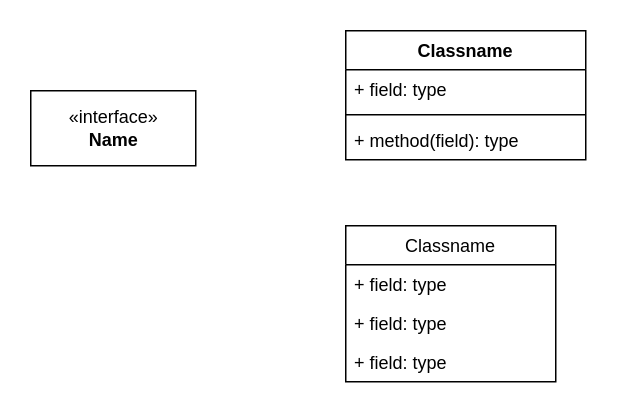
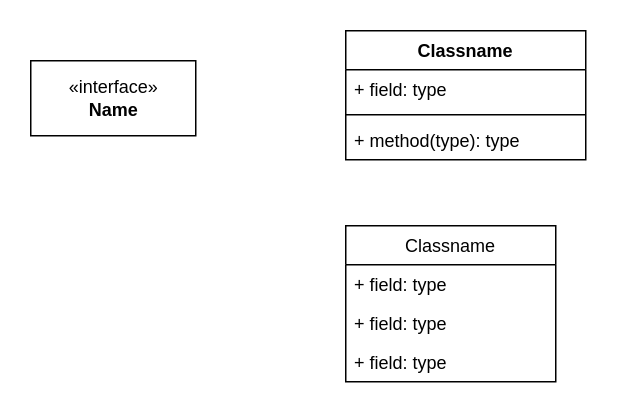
(113, 128) -> (113, 98)
(448, 141) -> (448, 141)
